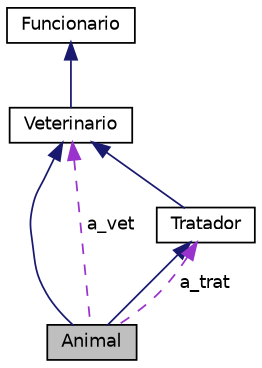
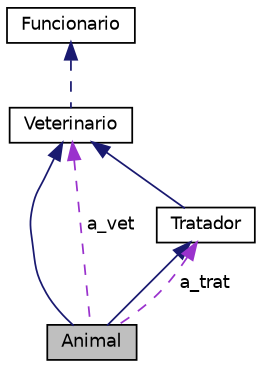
(71, 84) -> (71, 84)
